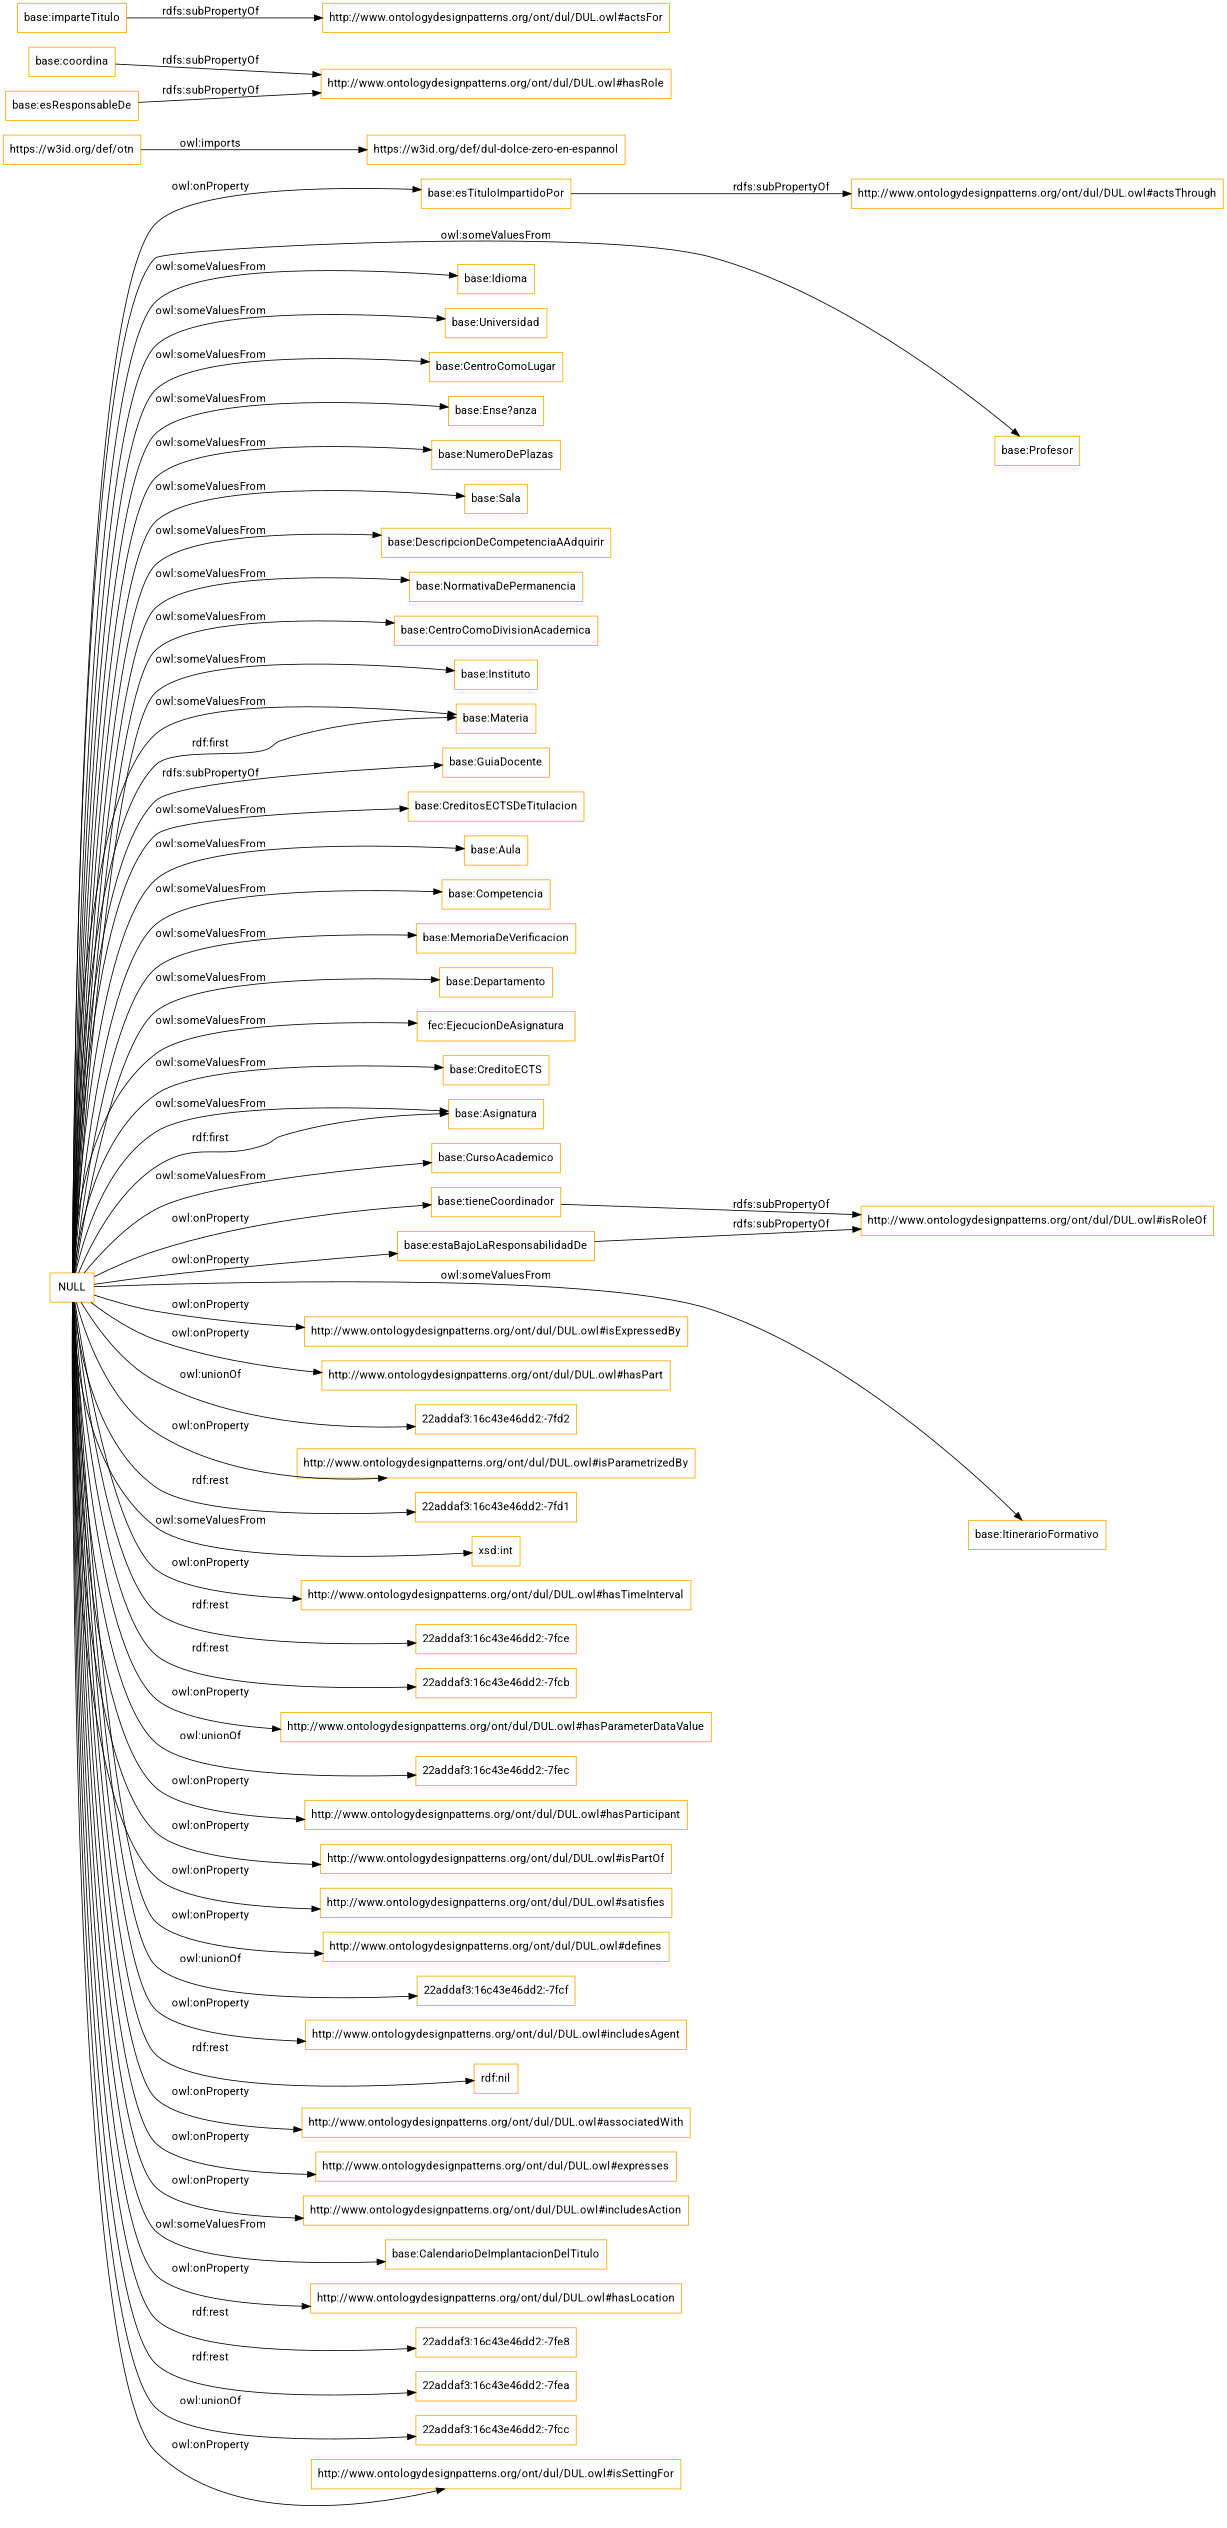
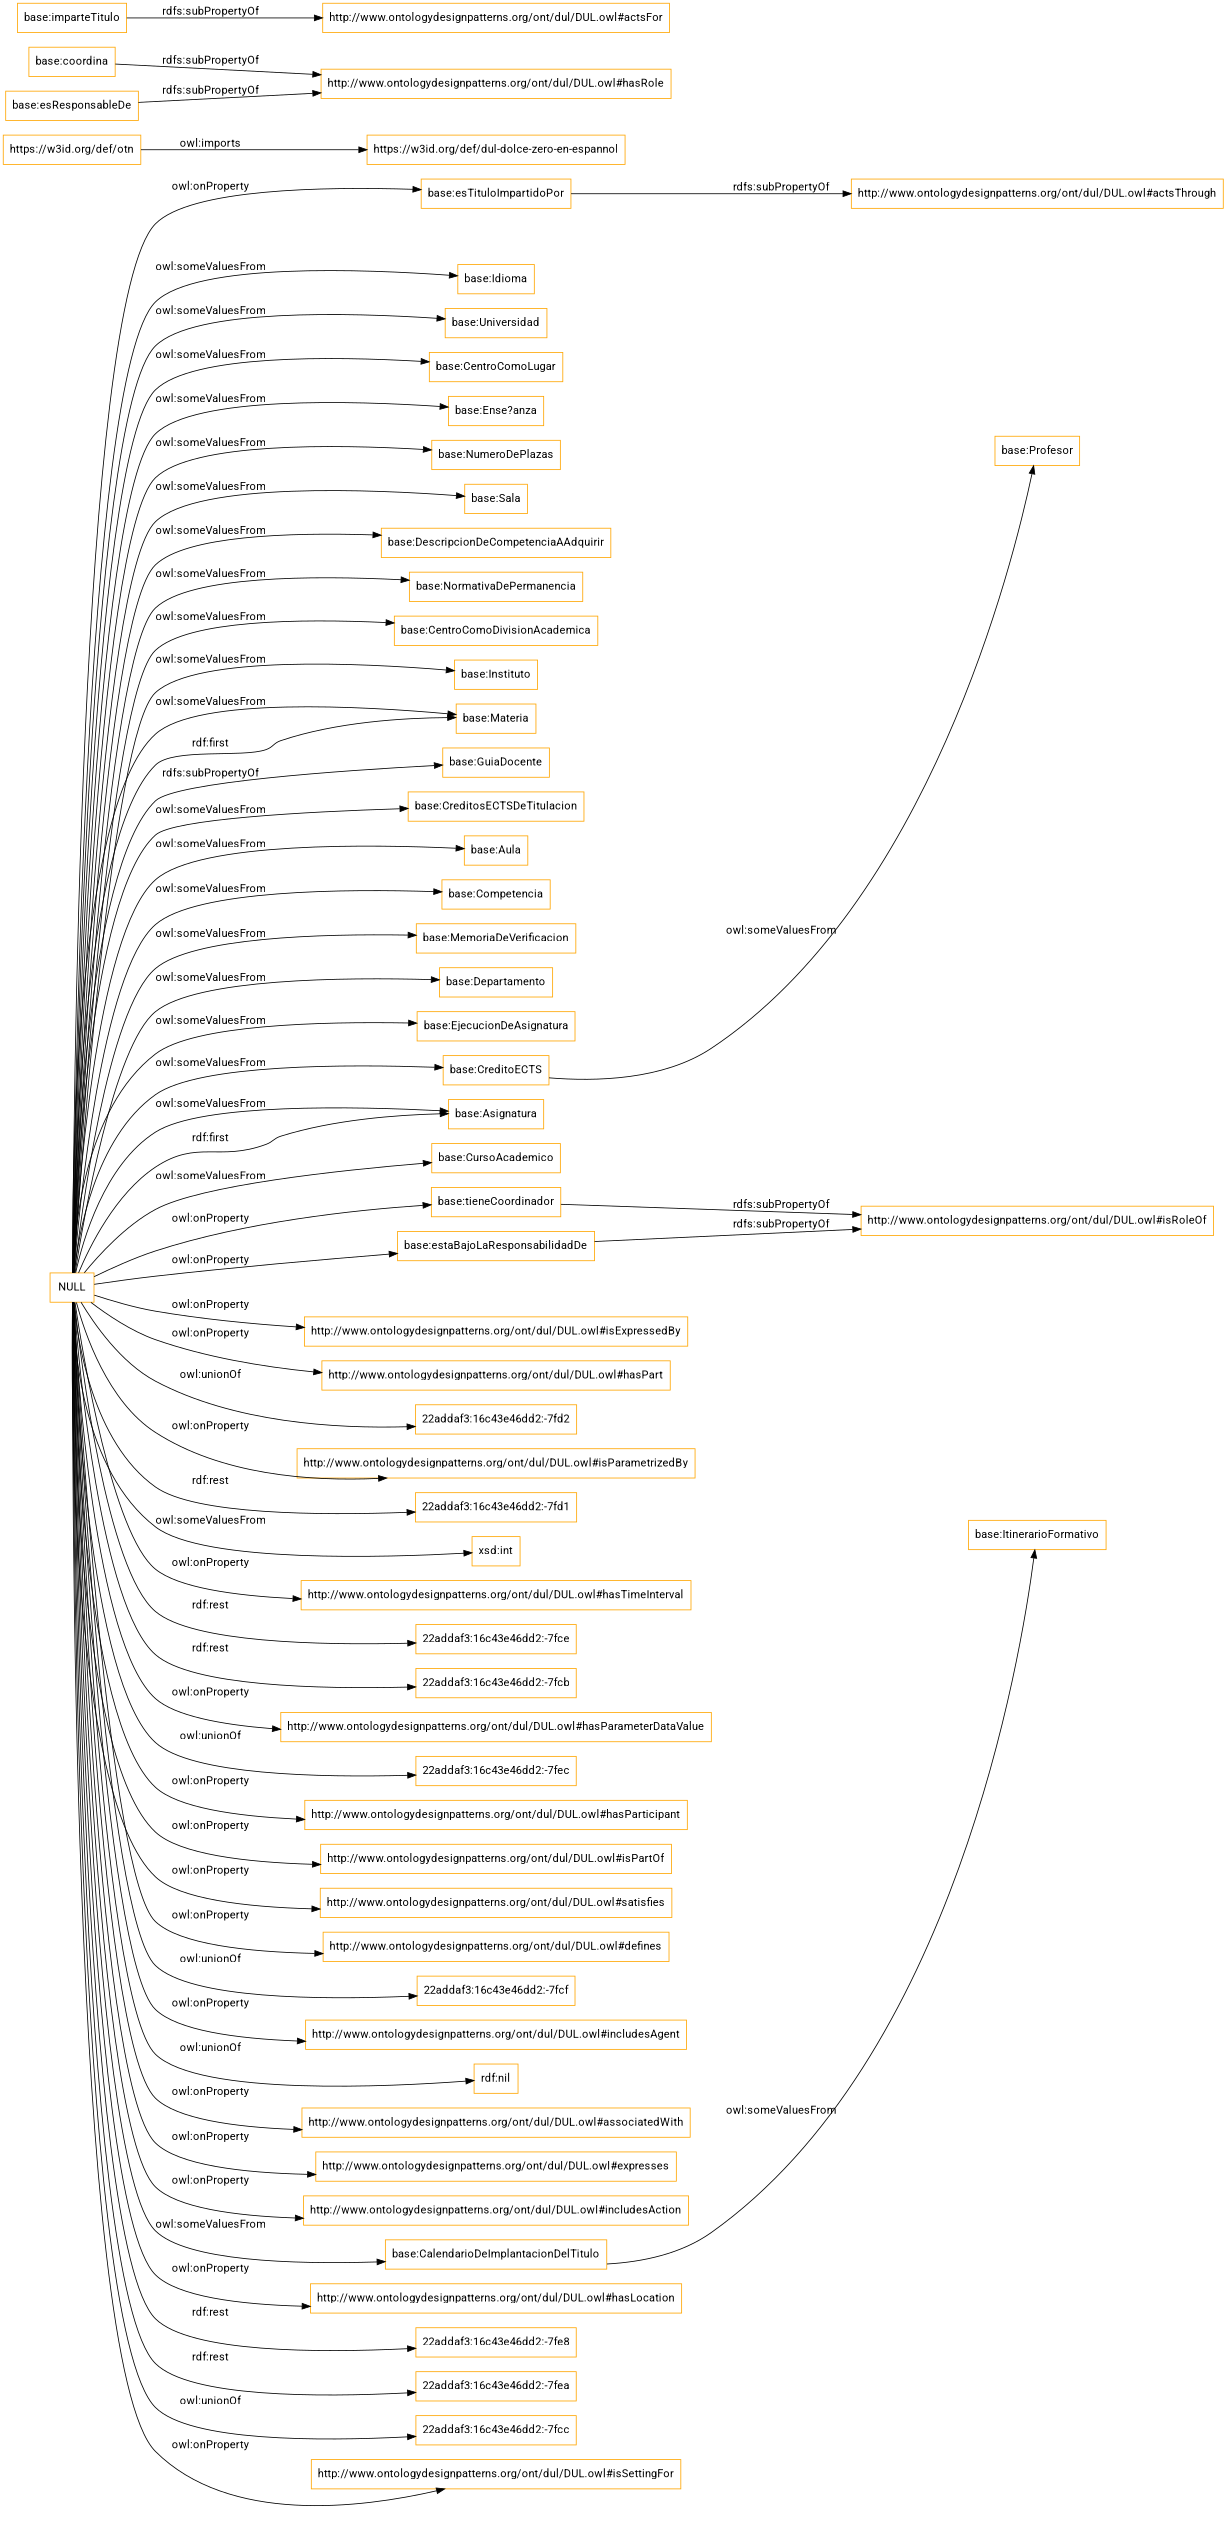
(132, 311) -> (880, 863)
(496, 1026) -> (496, 1026)
(588, 1290) -> (912, 1977)
(211, 2048) -> (211, 2048)
